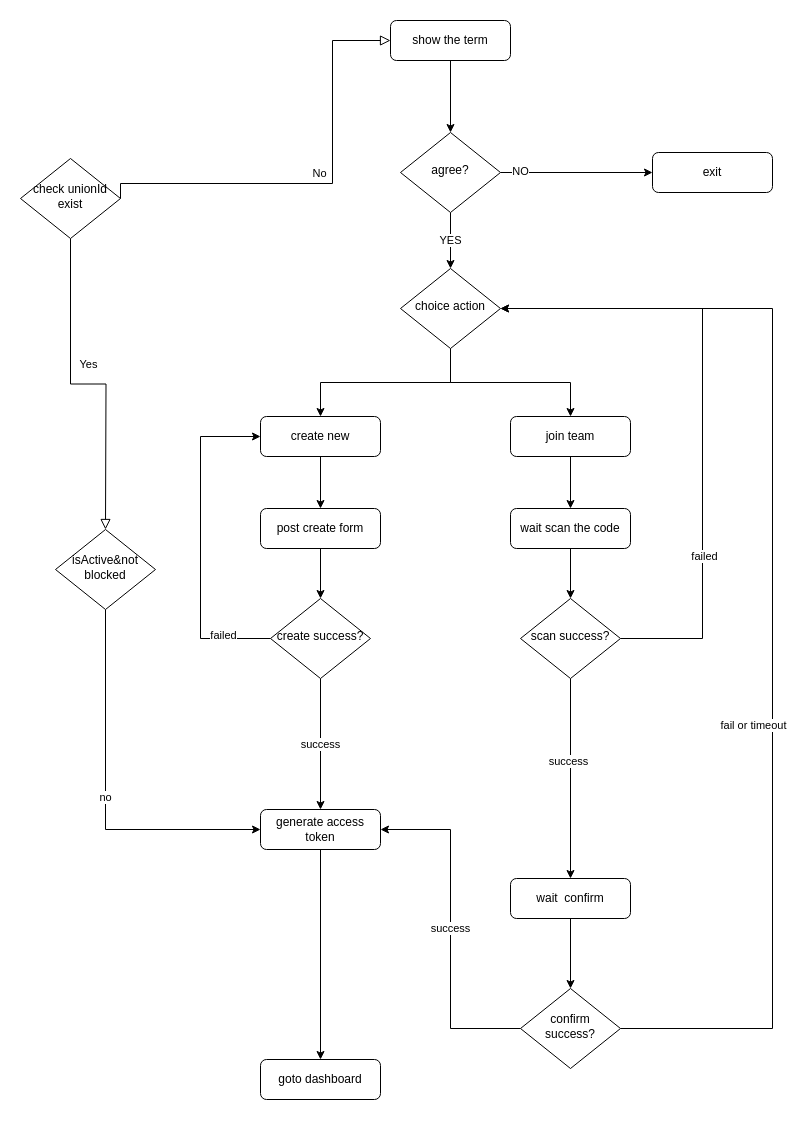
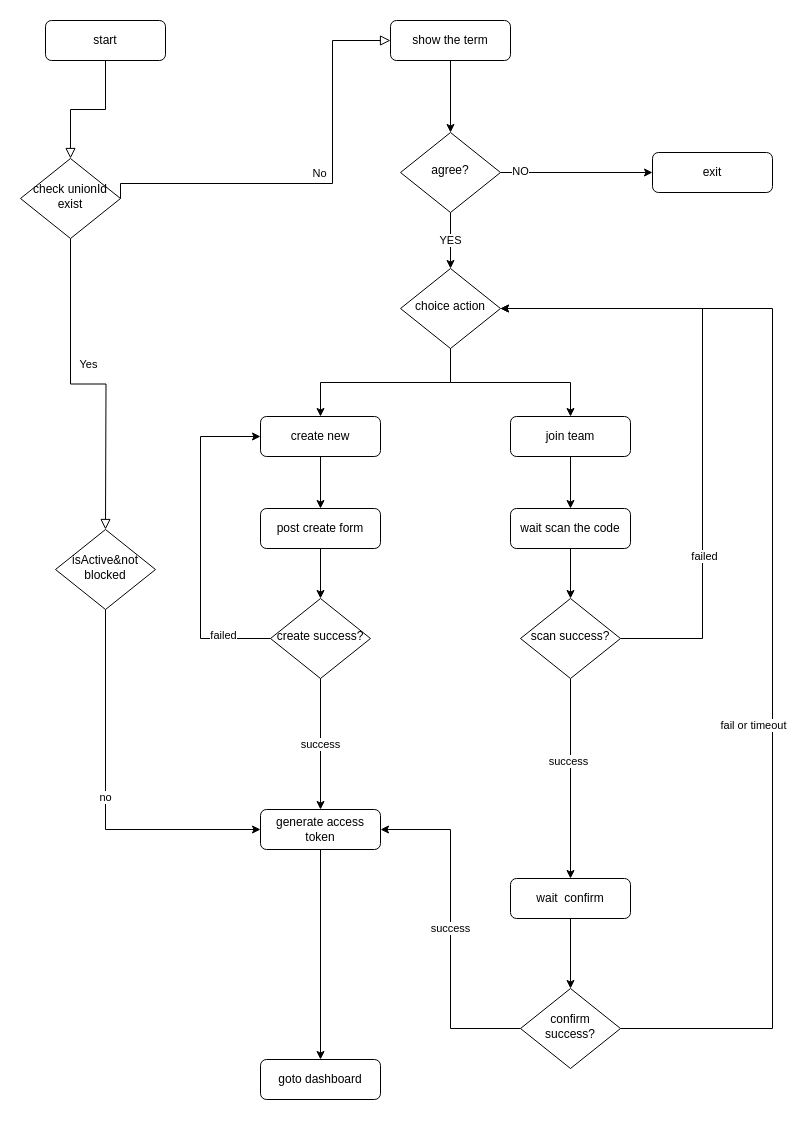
none -> (106, 41)
none -> (94, 110)
